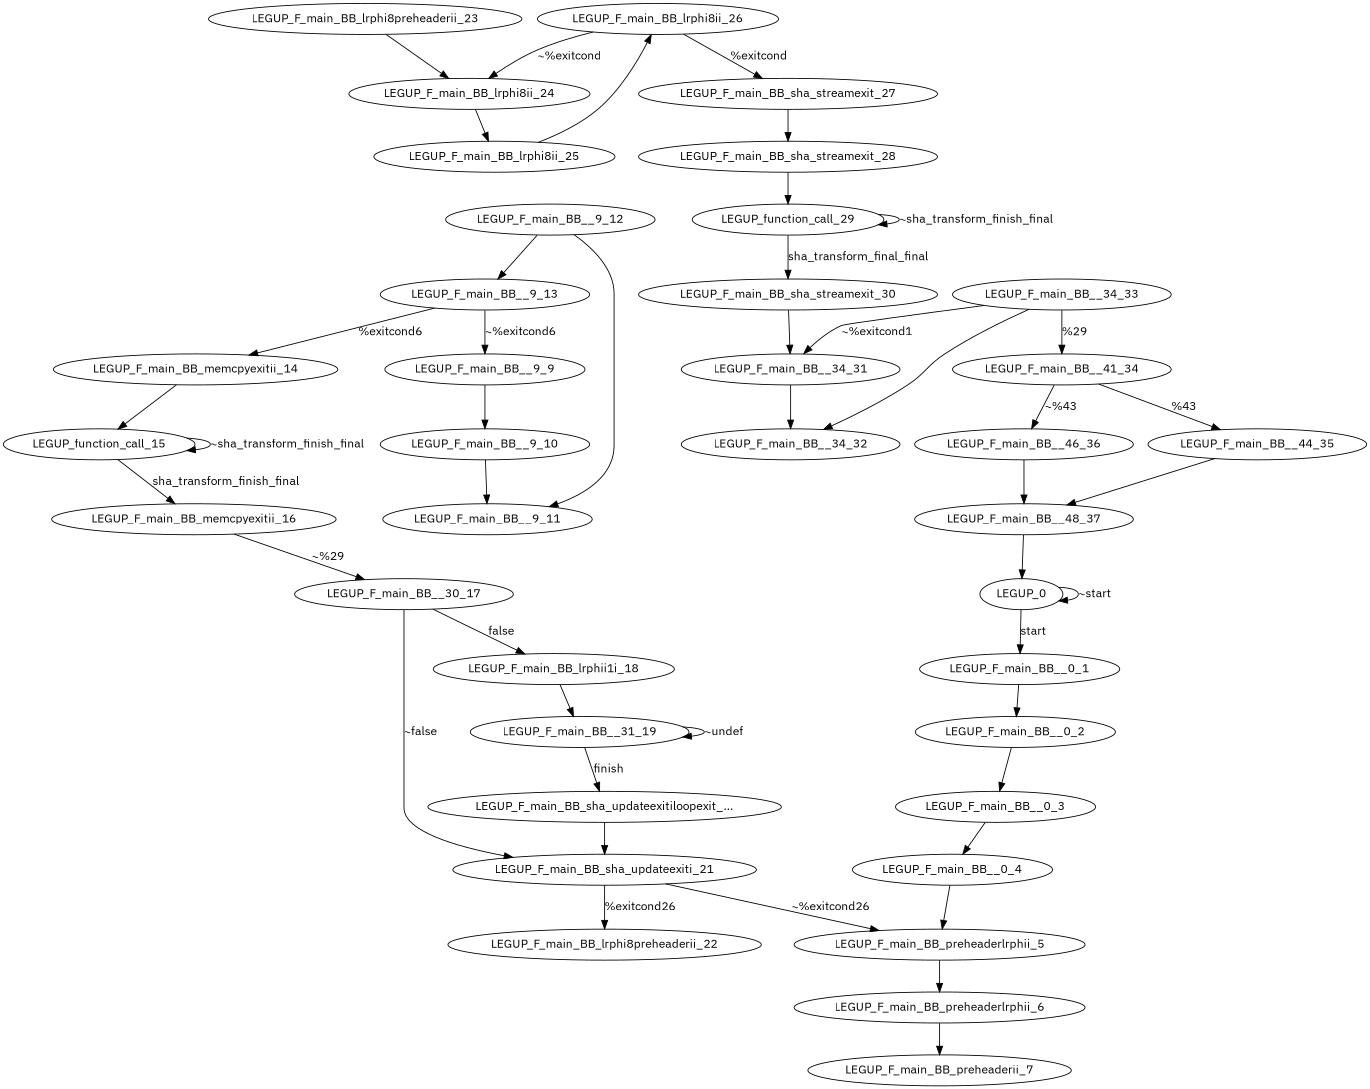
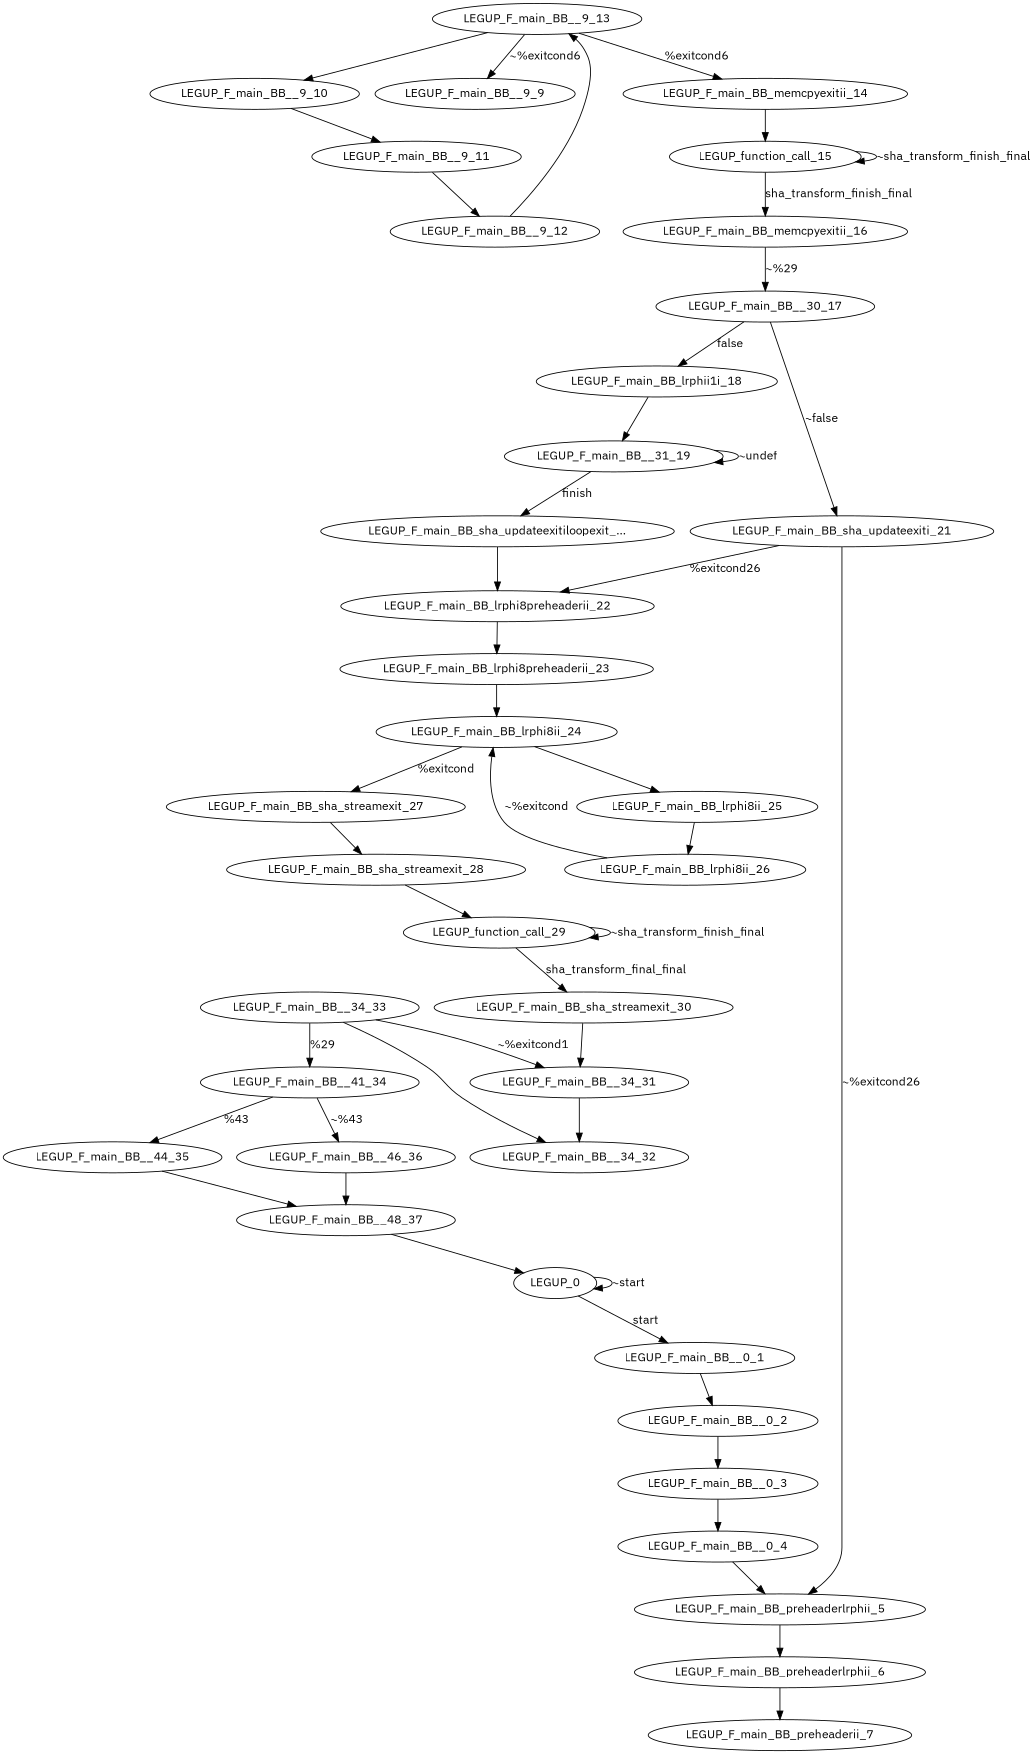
(719, 54) -> (411, 768)
(614, 376) -> (453, 191)
(485, 403) -> (400, 55)
none -> (497, 633)
(605, 834) -> (497, 564)
